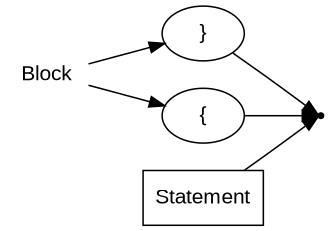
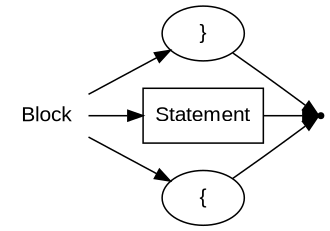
none -> (108, 116)
